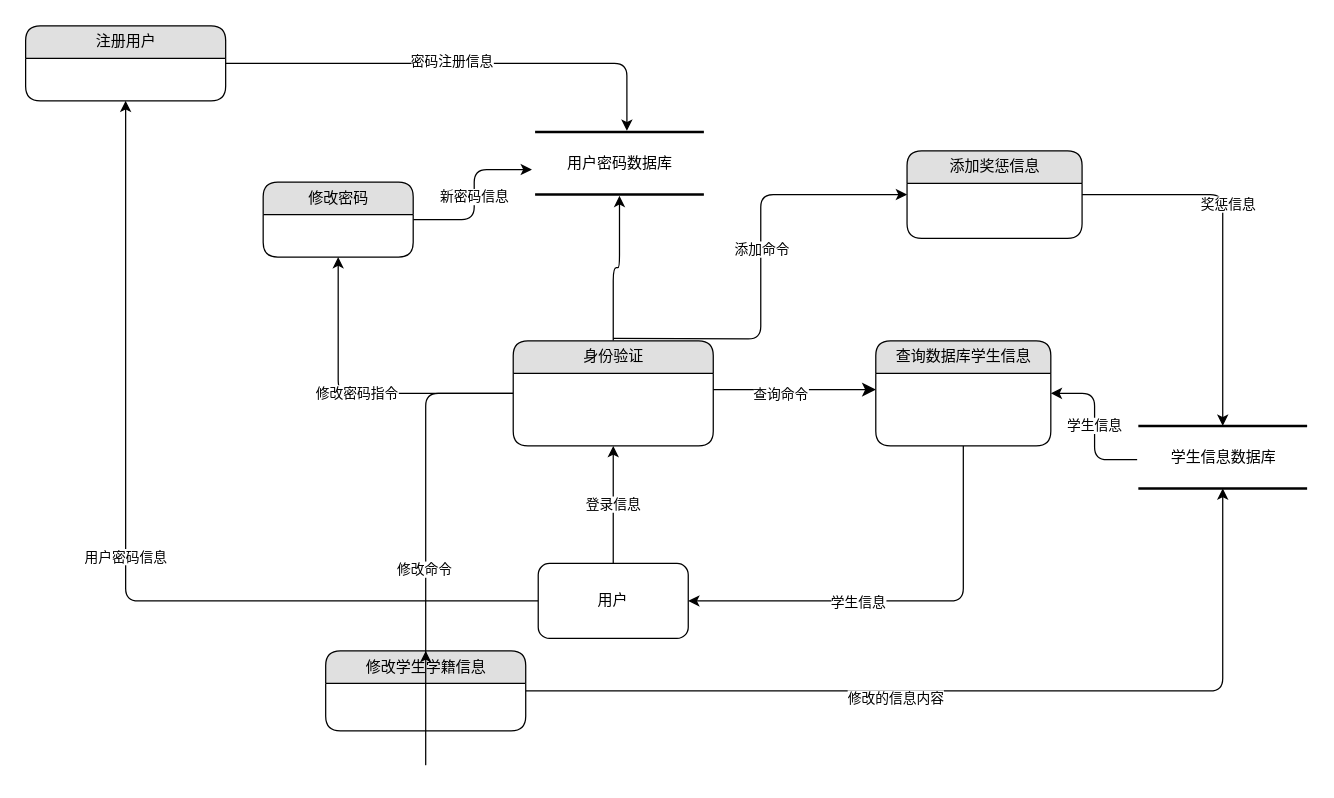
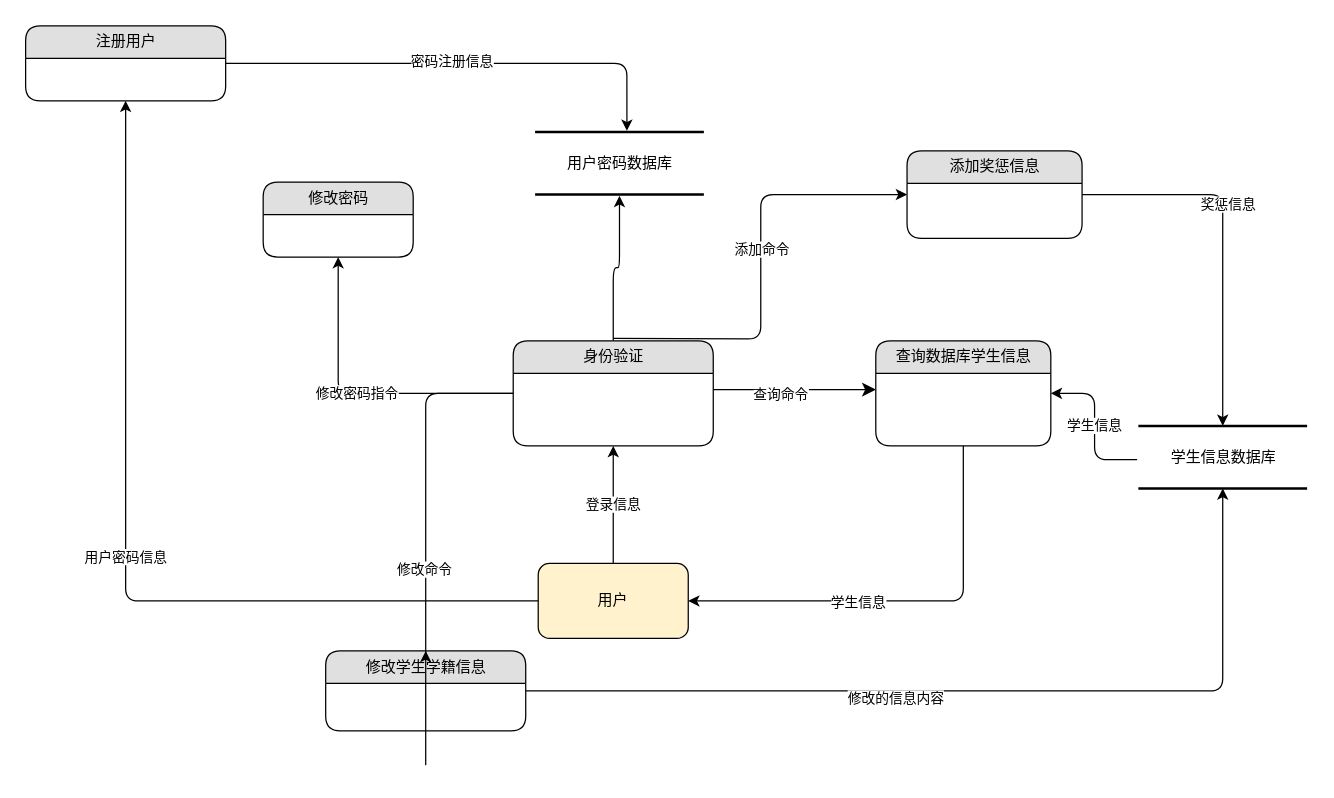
(474, 200) -> none
(613, 601) -> (613, 601)
